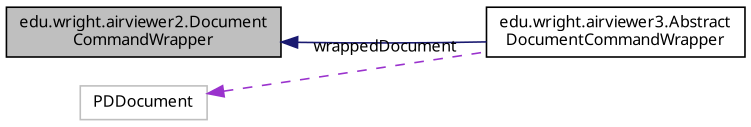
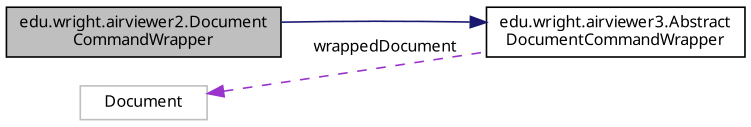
(392, 43) -> (376, 21)
(144, 103) -> (144, 103)
